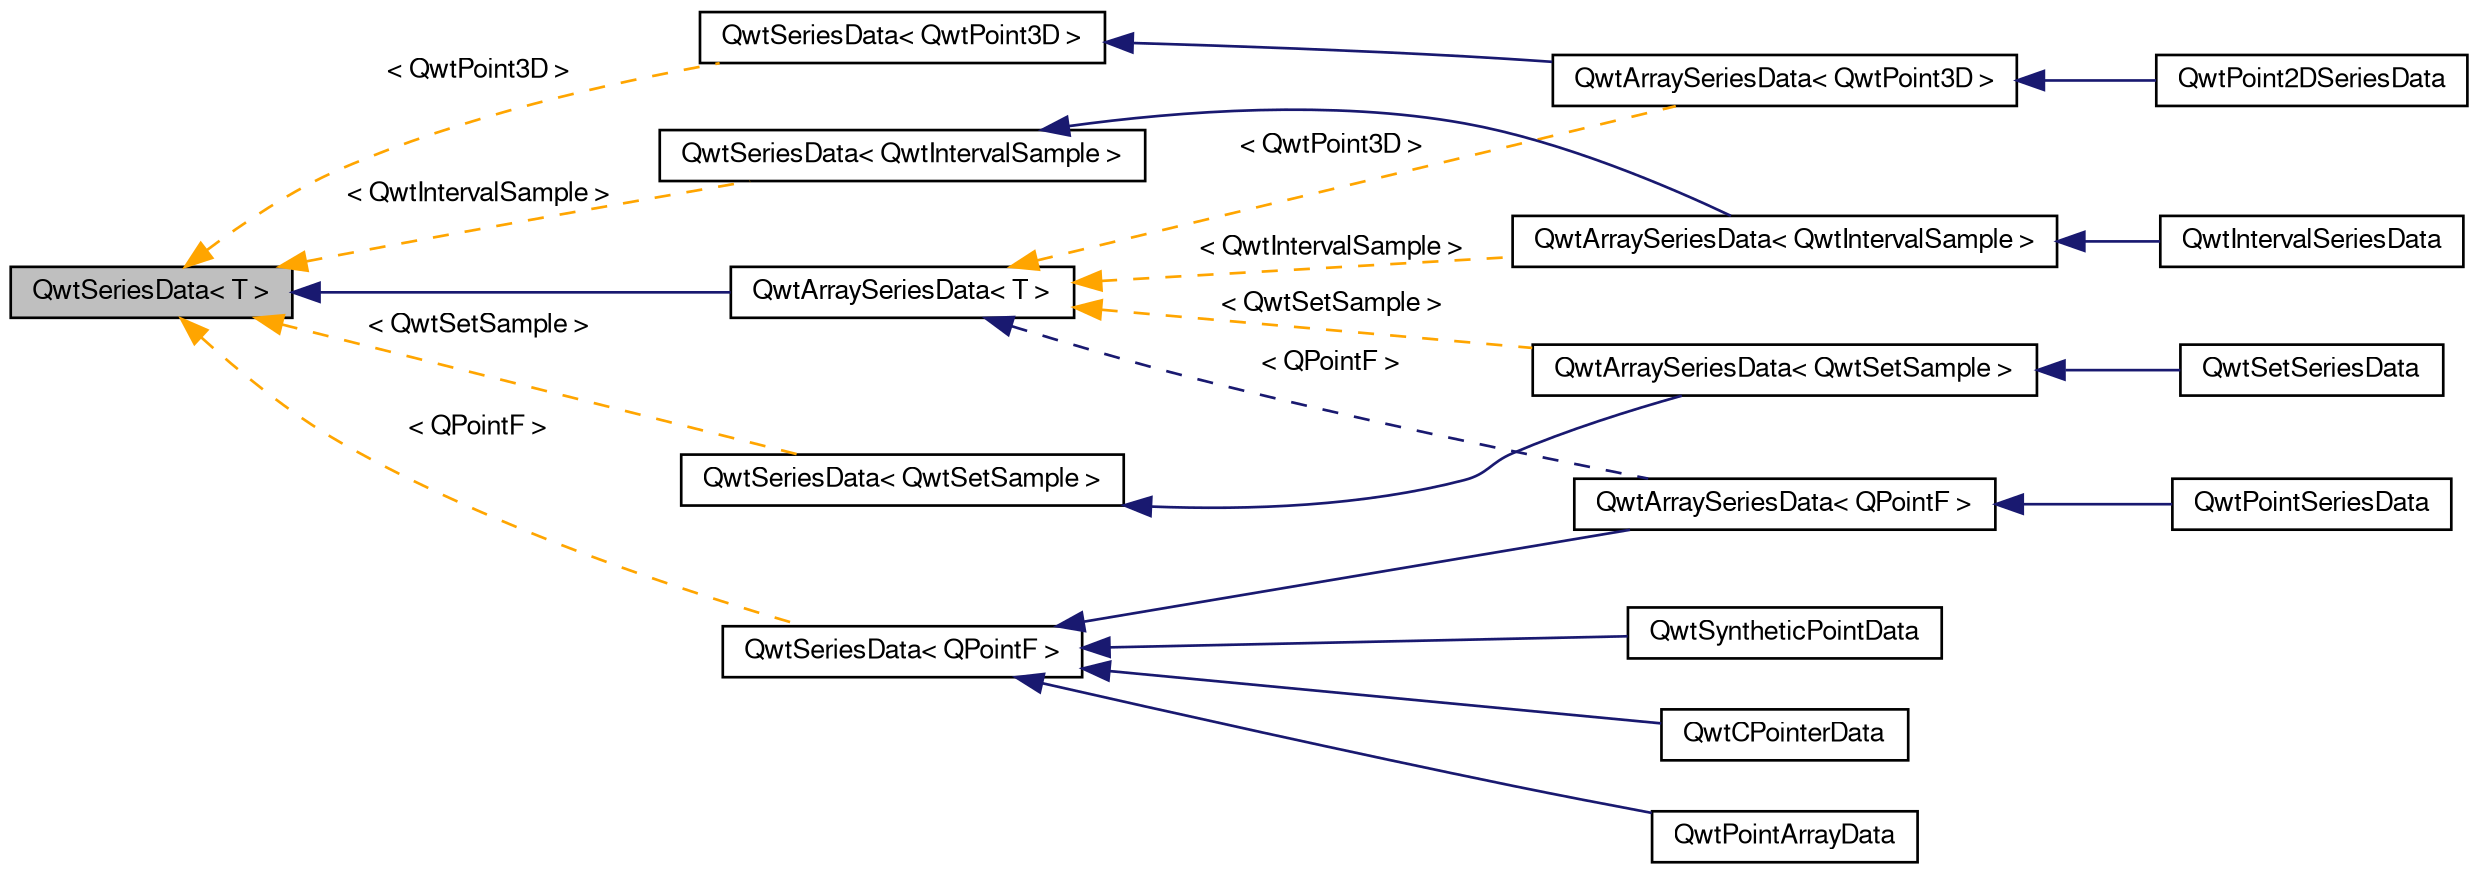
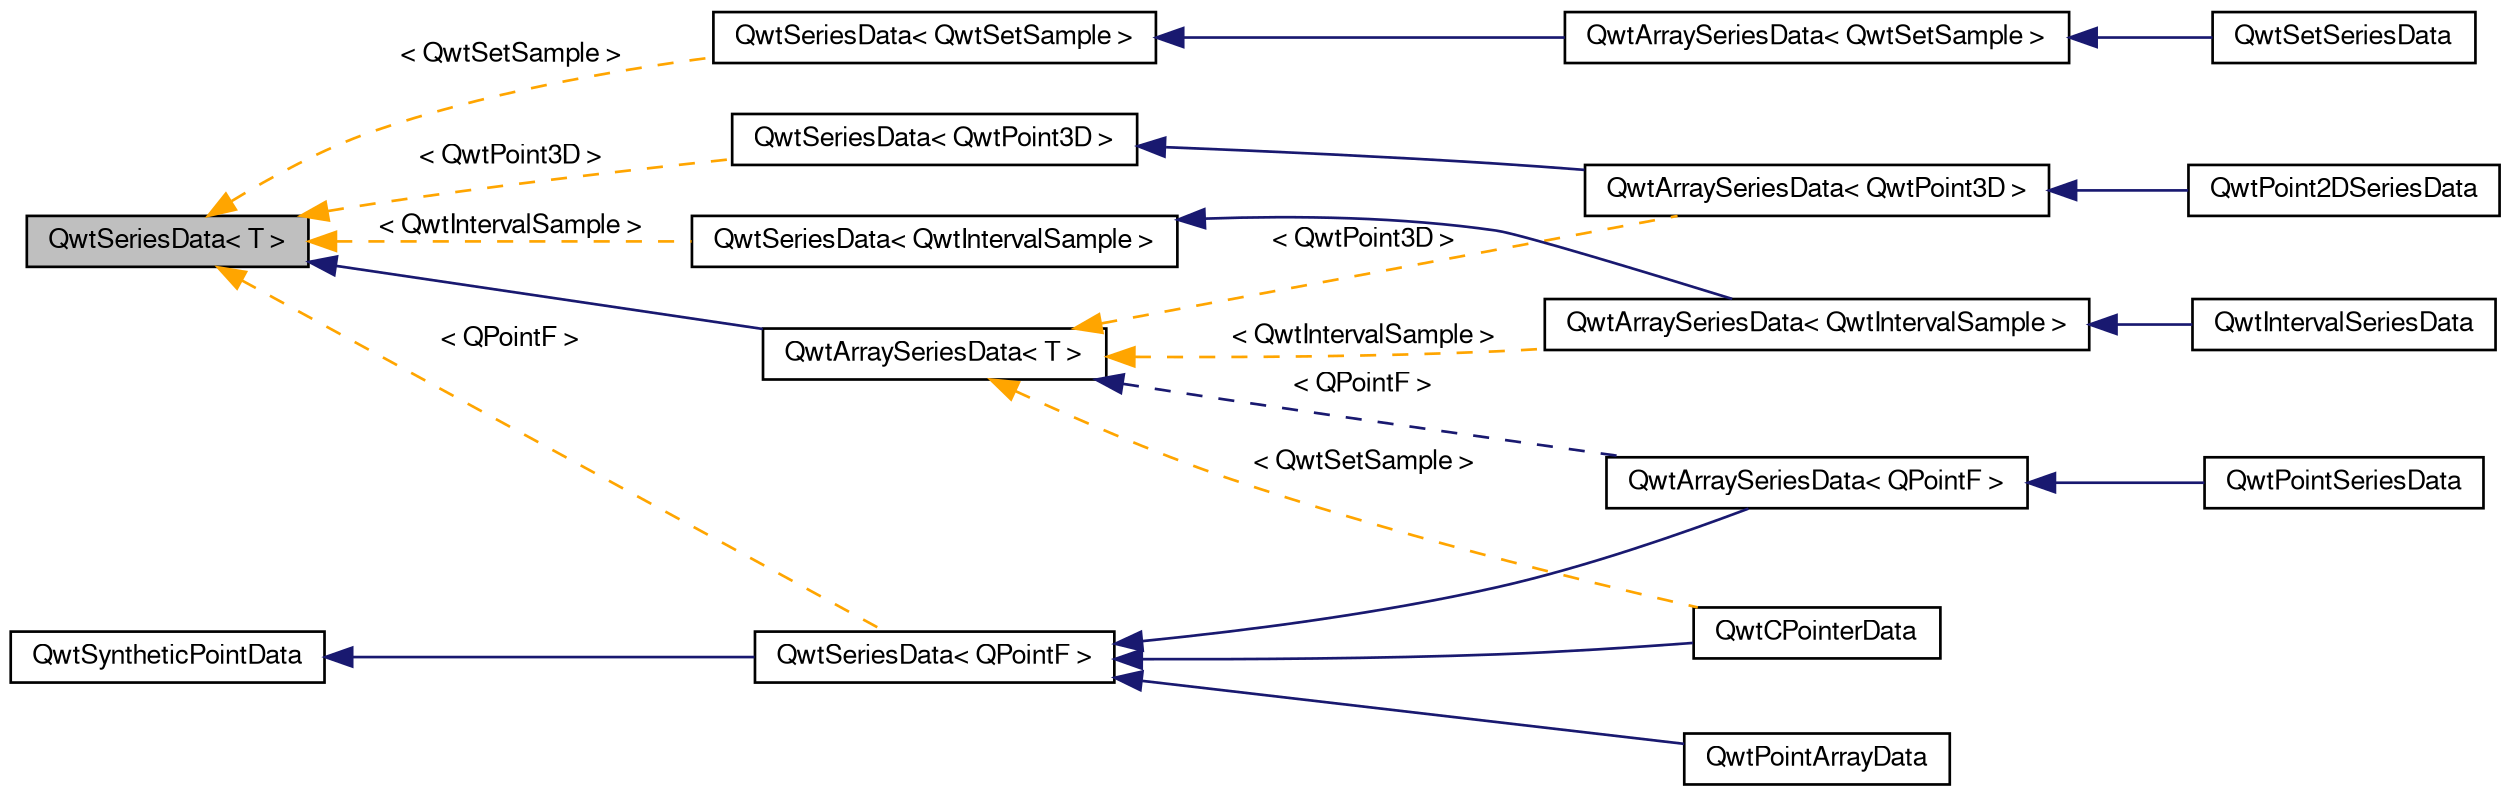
(1317, 329) -> (1351, 517)
(1369, 642) -> (553, 657)
